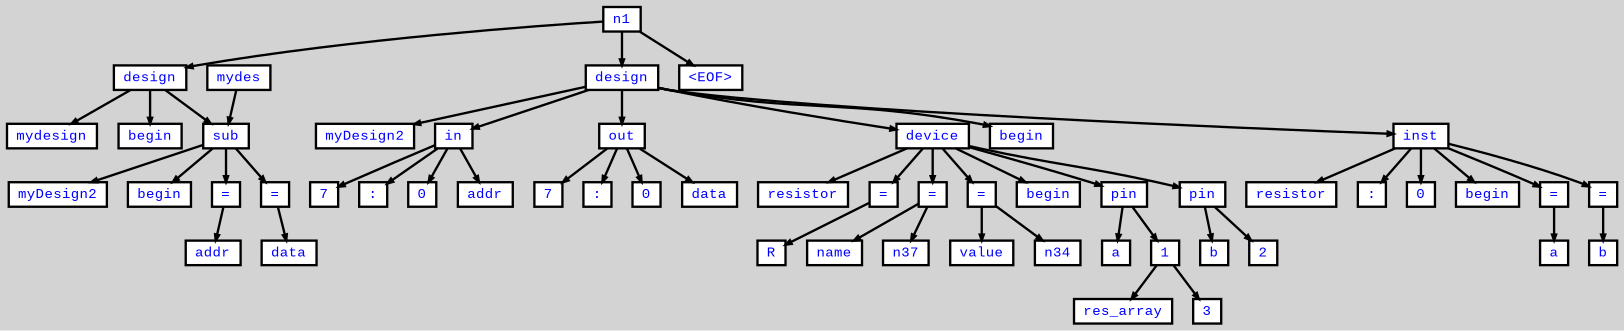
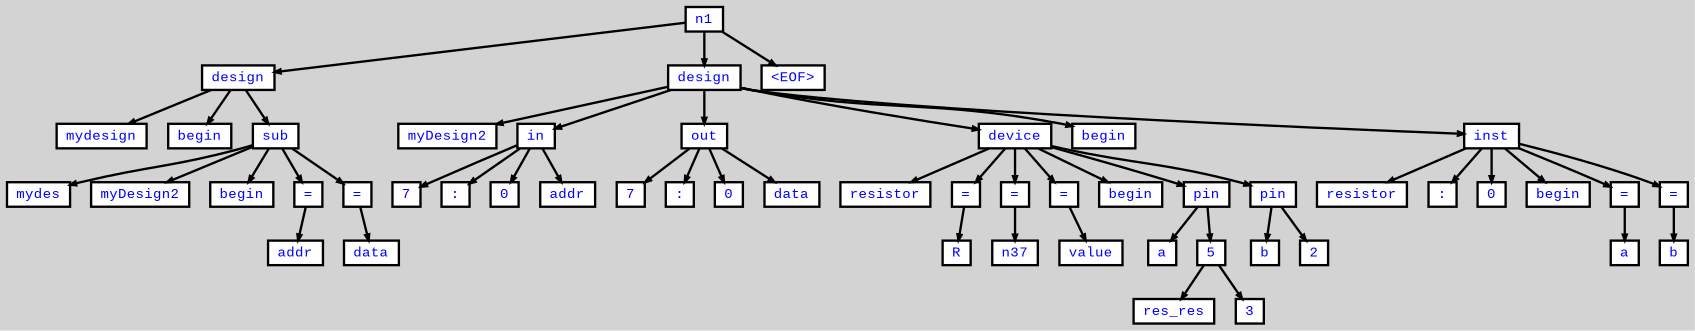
(233, 104) -> (165, 165)
(835, 253) -> none
(1058, 253) -> none
(1165, 253) -> (1211, 253)
(1123, 311) -> (1174, 311)
